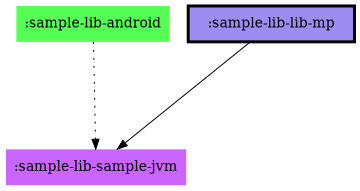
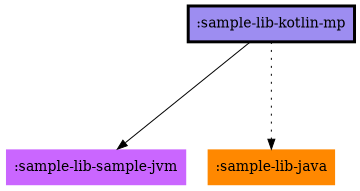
(93, 24) -> none
(271, 24) -> (271, 24)
none -> (271, 167)
